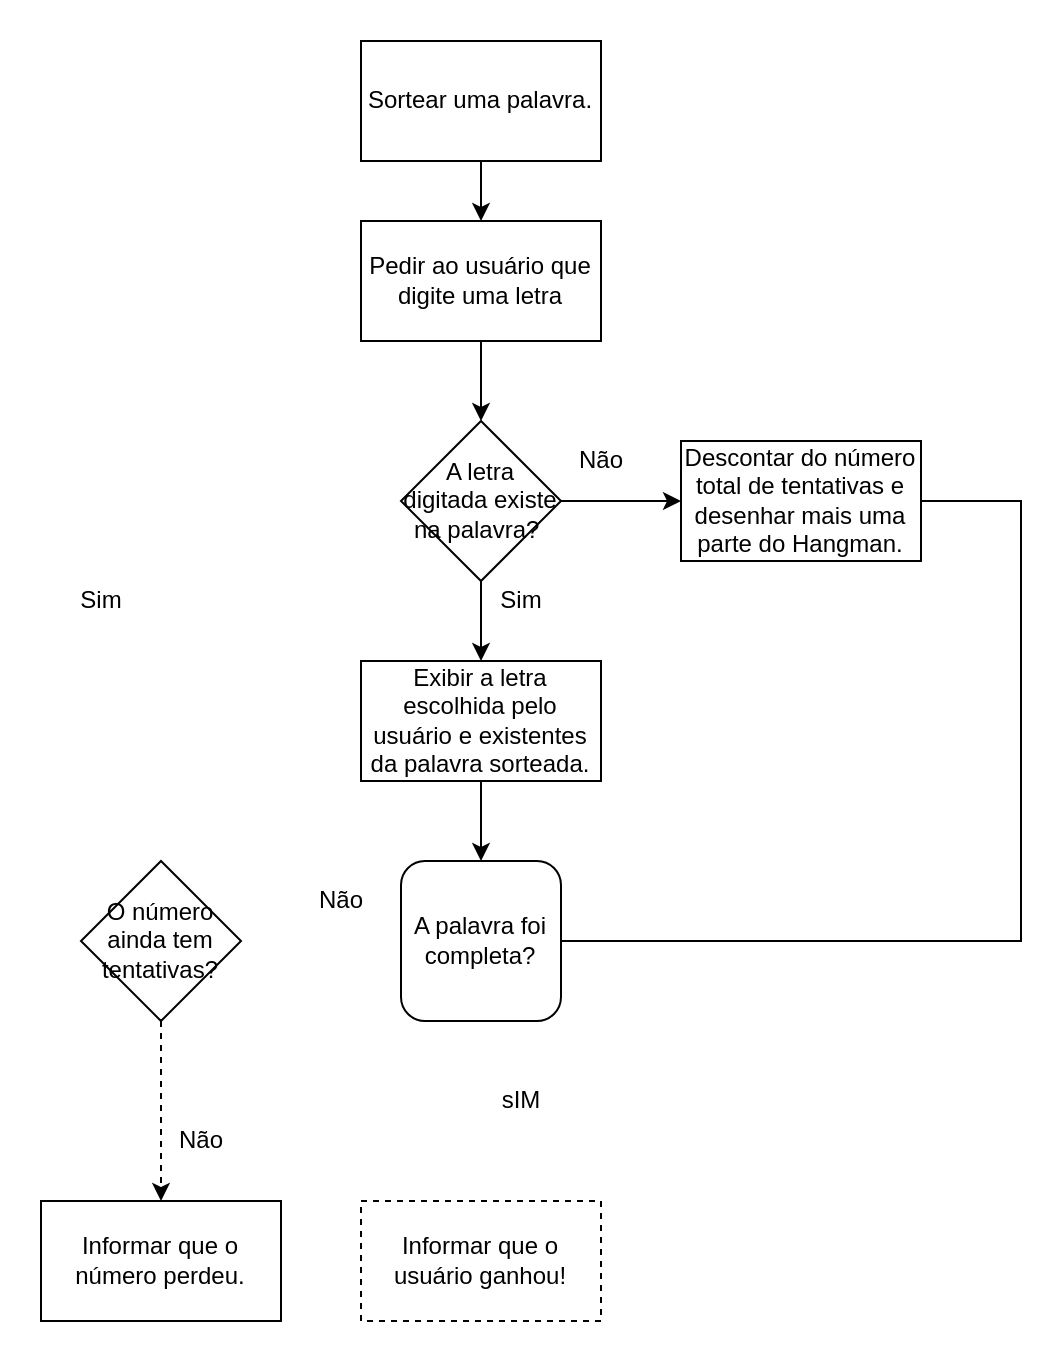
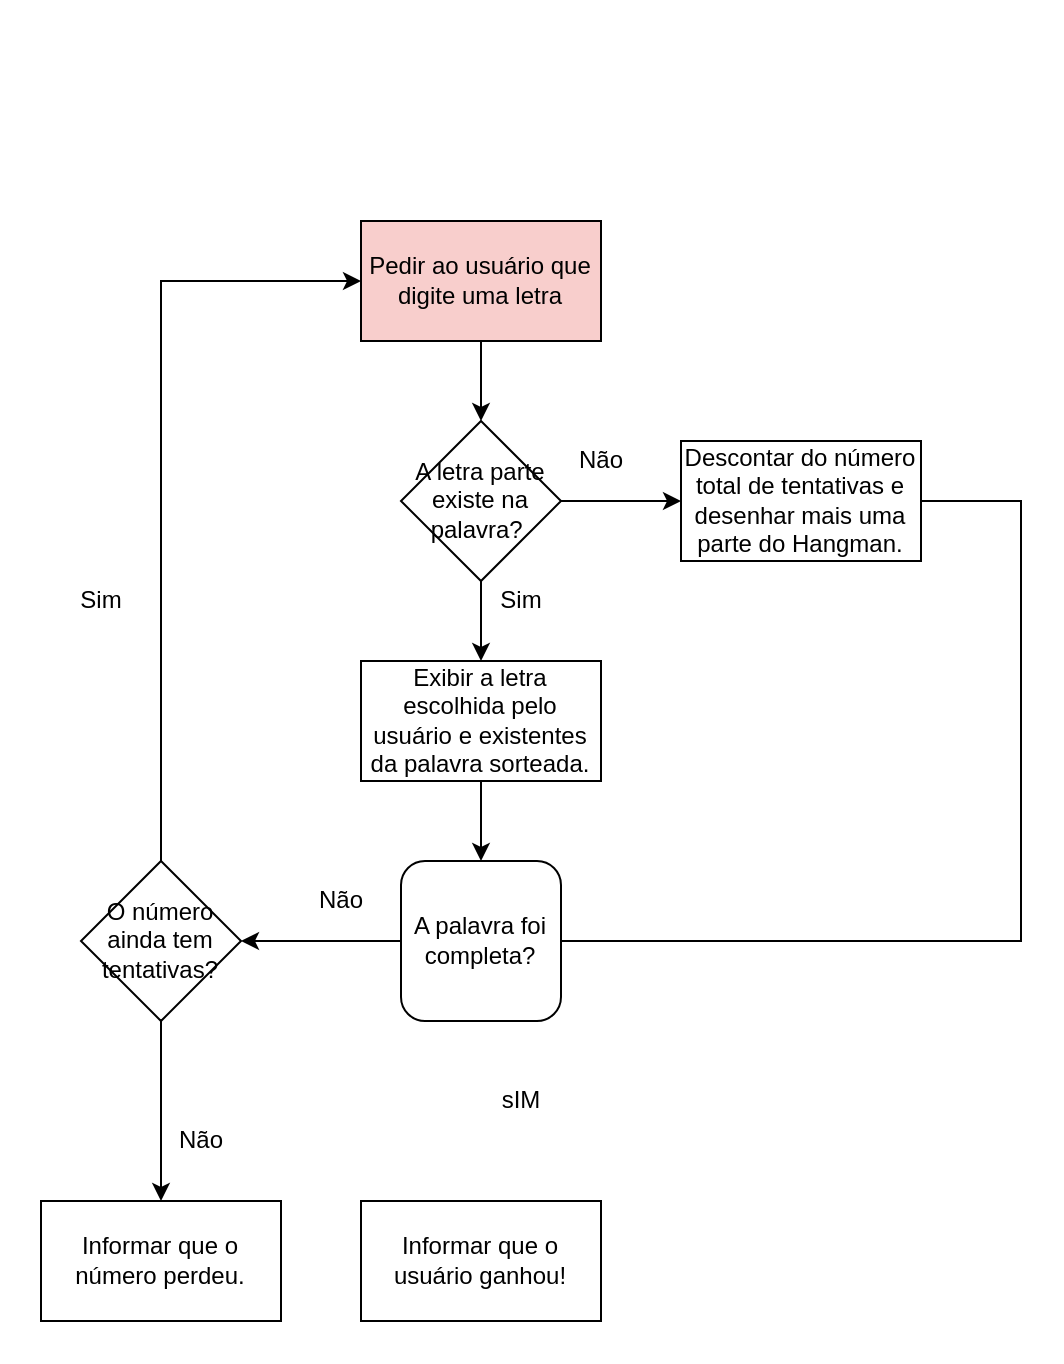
(481, 101) -> none
(481, 198) -> none
(481, 281) -> (481, 281)
none -> (161, 478)
(481, 501) -> (481, 501)
none -> (328, 941)
(161, 1106) -> (161, 1106)
(481, 1261) -> (481, 1261)
